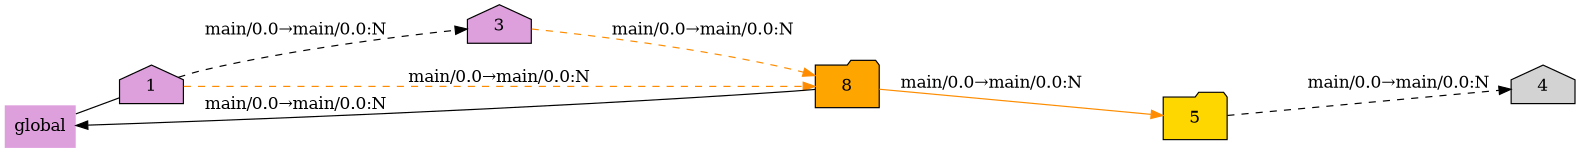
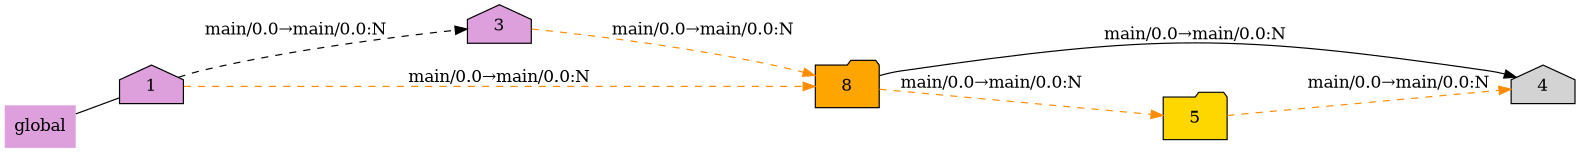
(1015, 102) -> (1015, 102)
(1363, 103) -> (1363, 103)
(452, 110) -> (1192, 43)
